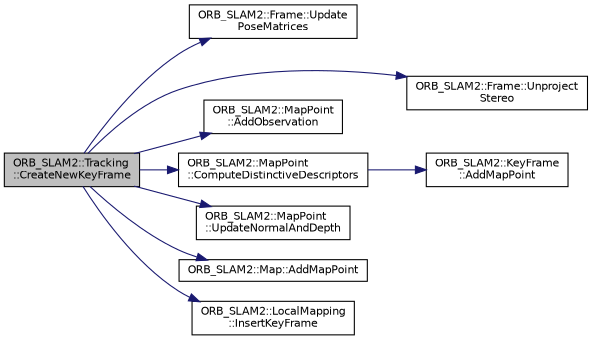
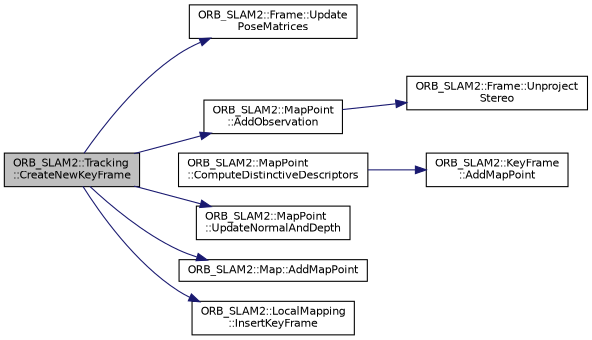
(231, 77) -> (369, 107)
(153, 170) -> none
